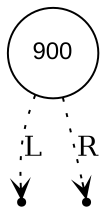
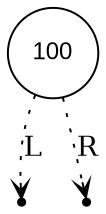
(53, 53) -> (53, 53)
